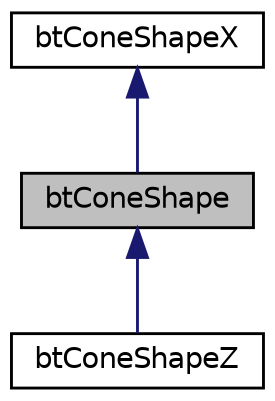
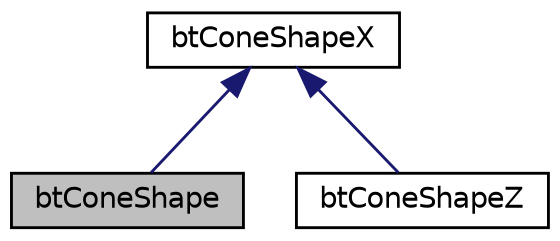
(137, 296) -> (358, 131)
